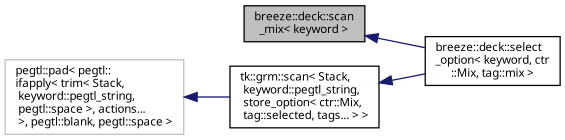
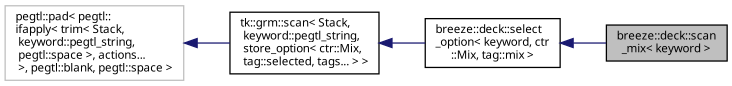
(401, 43) -> (590, 43)
